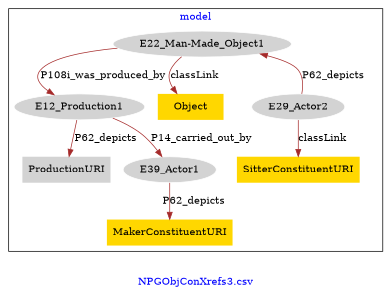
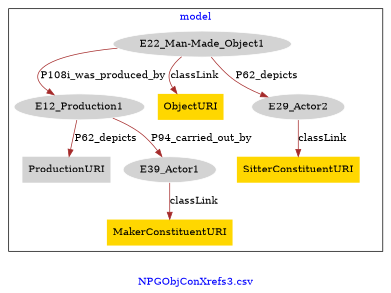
(295, 67) -> (233, 79)
(191, 107) -> (191, 107)
(202, 138) -> (202, 138)
(194, 201) -> (194, 201)
